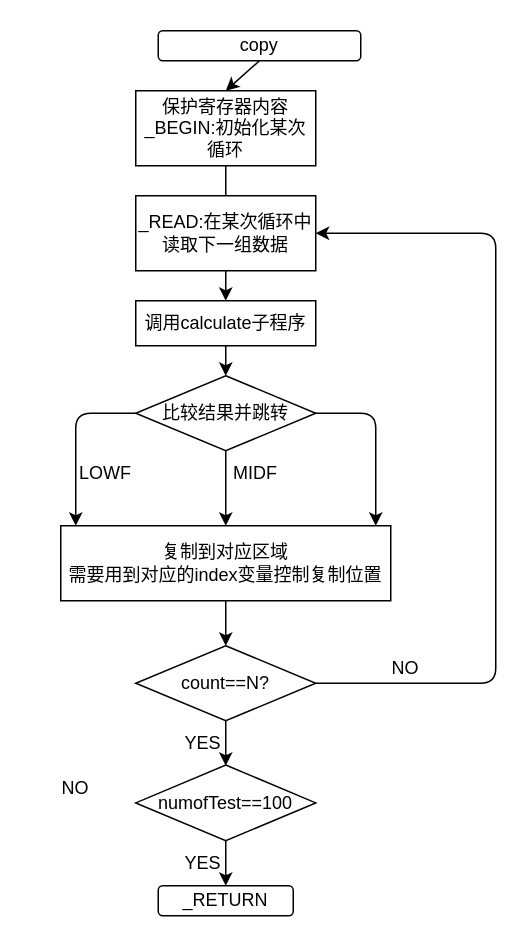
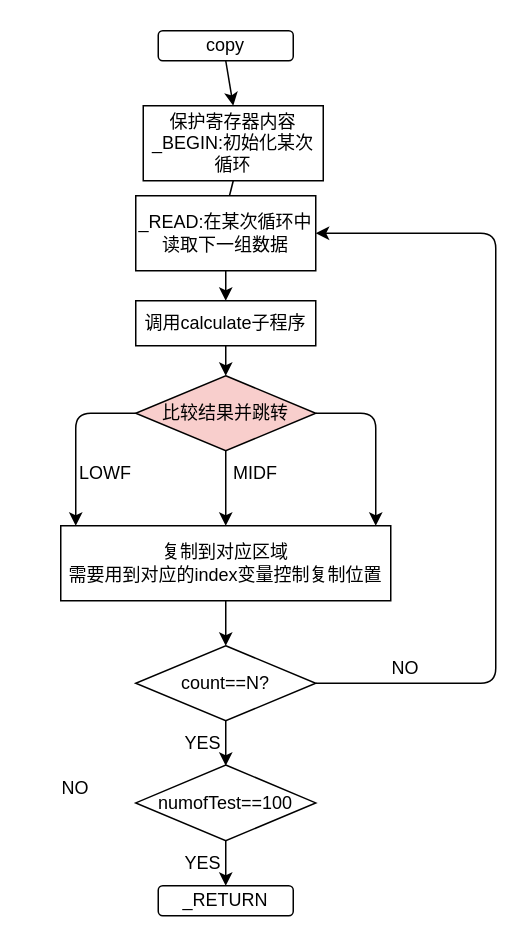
(260, 46) -> (226, 46)
(226, 128) -> (233, 143)
(226, 413) -> (226, 413)
